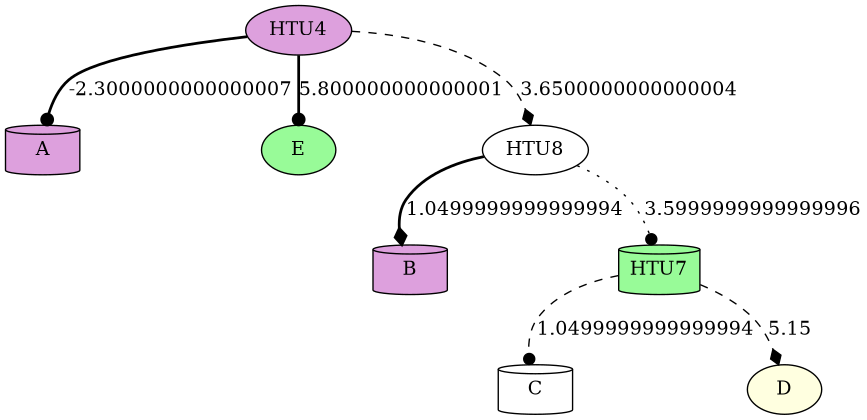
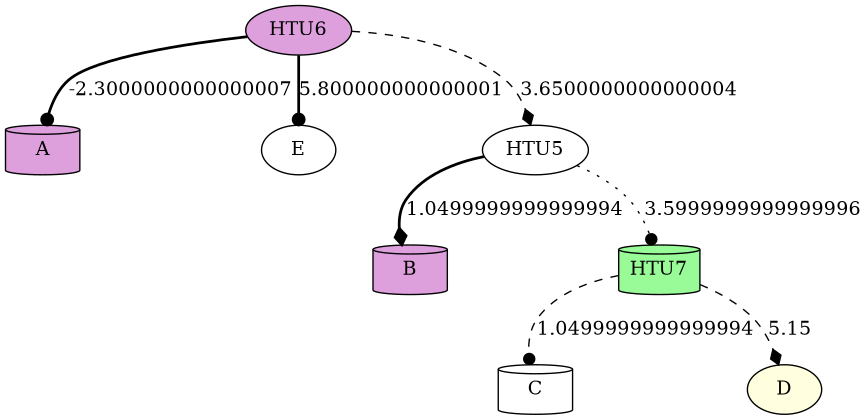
(299, 30) -> (299, 30)
(299, 150) -> (299, 150)
(535, 150) -> (535, 150)
